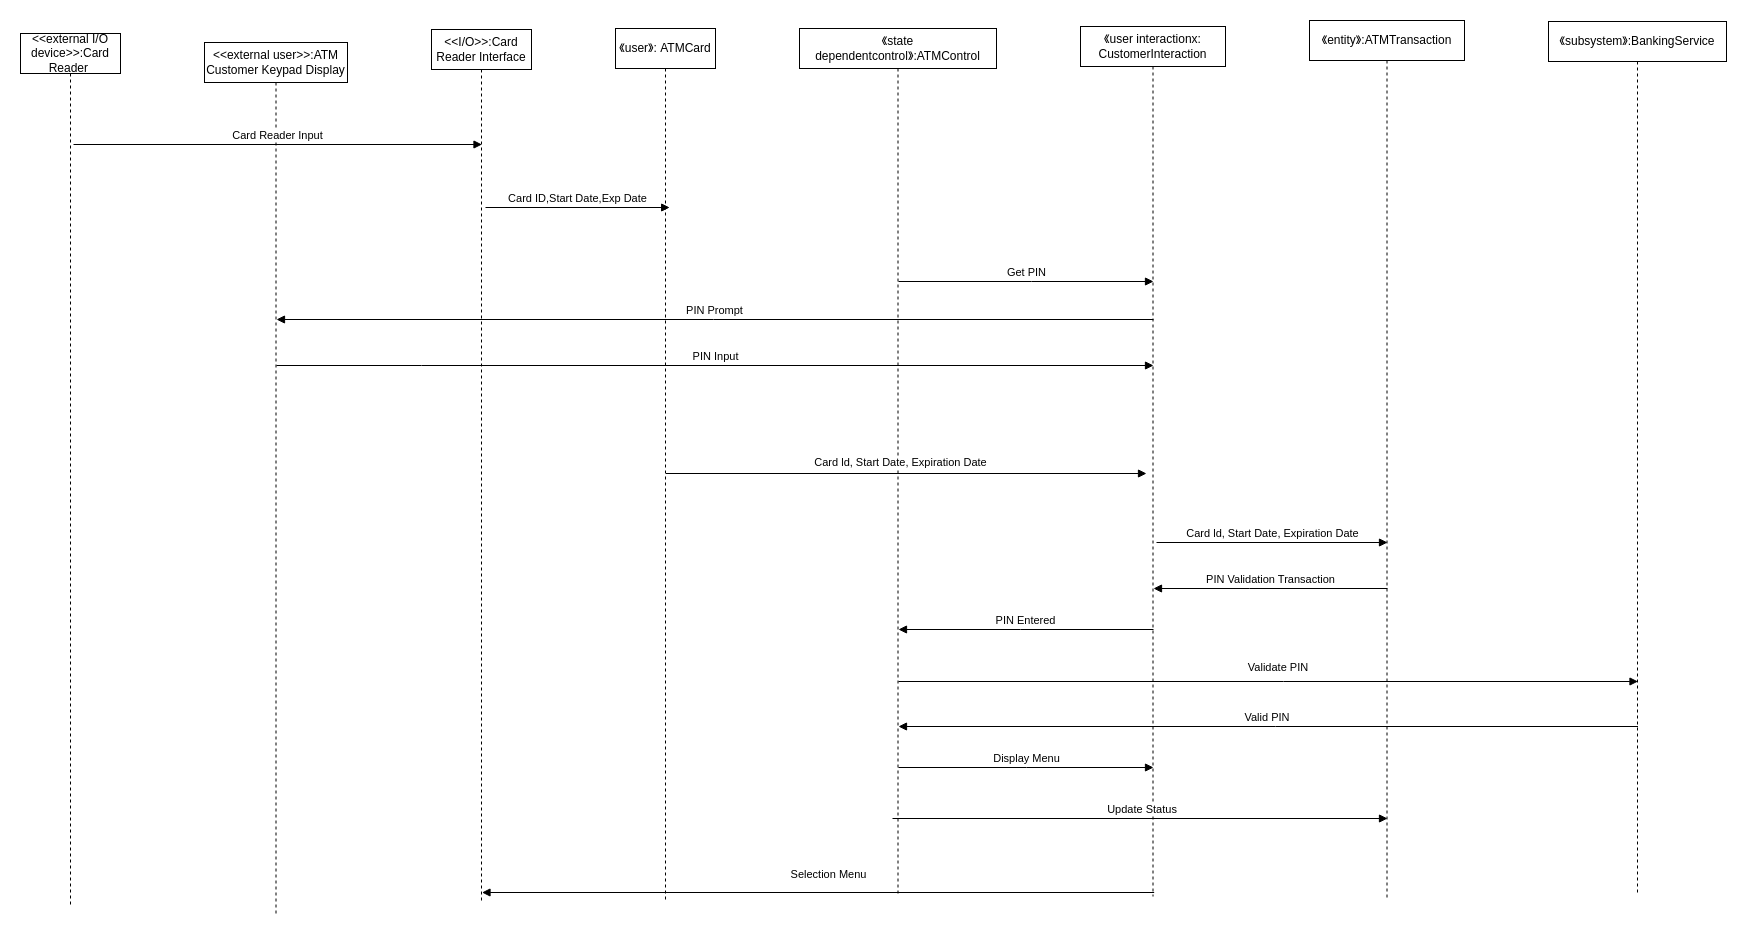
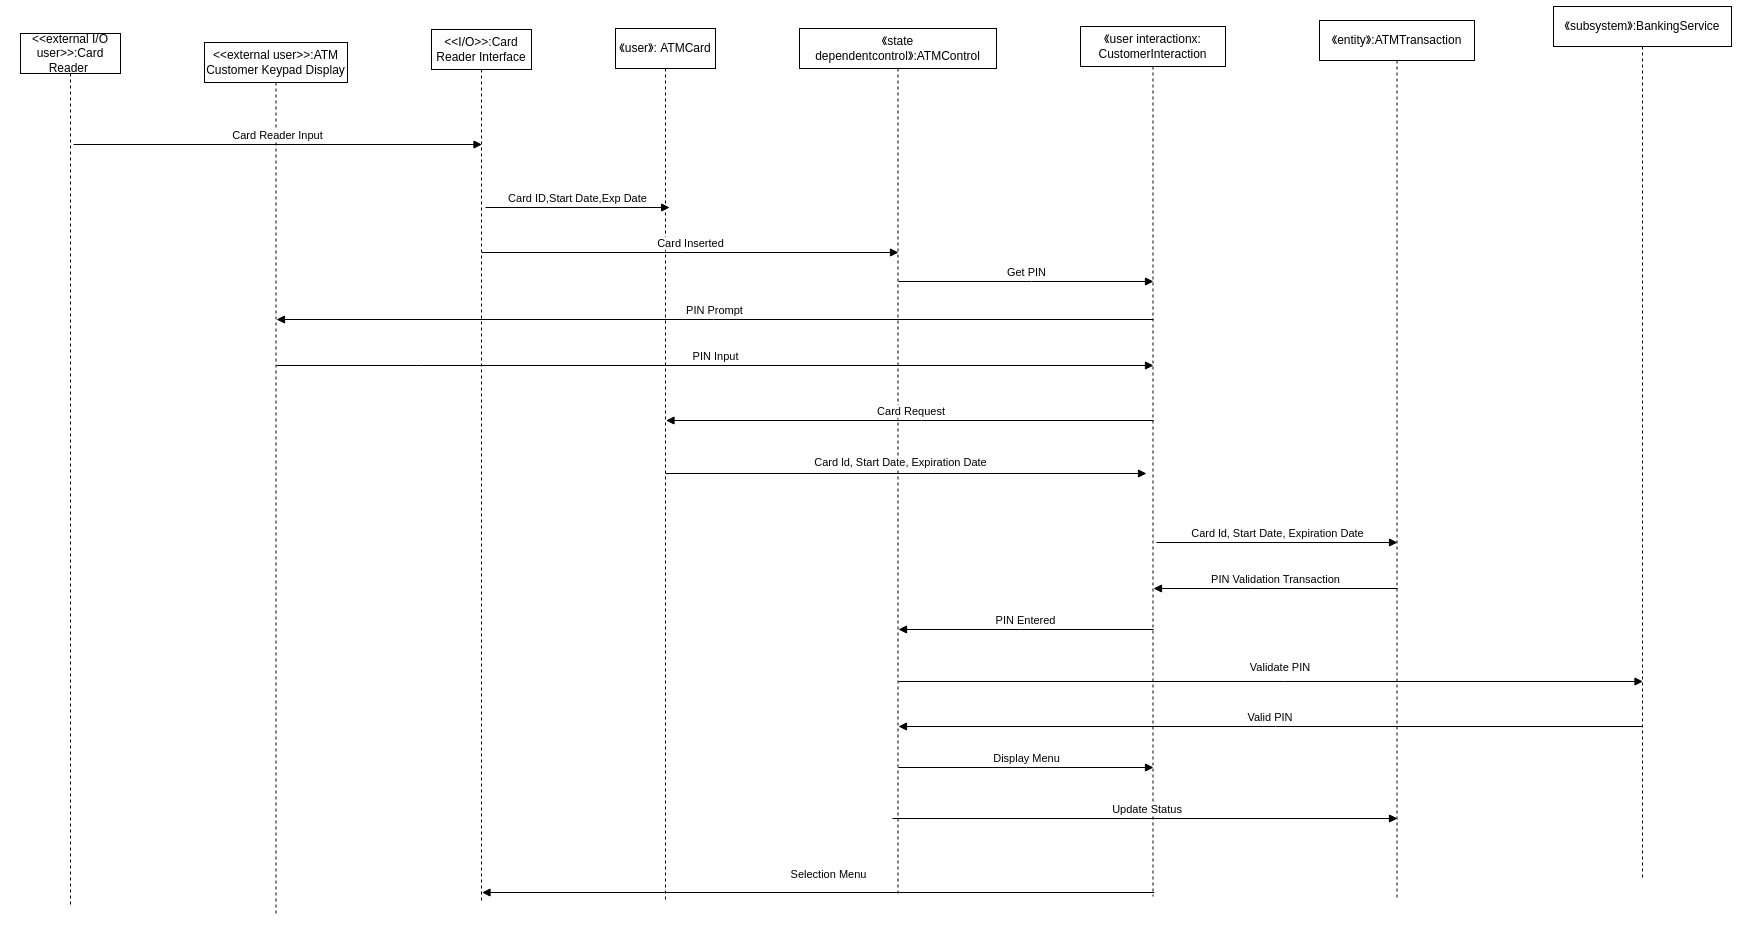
(71, 54) -> (71, 54)
none -> (687, 253)
none -> (912, 421)
(1638, 458) -> (1643, 443)
(1387, 459) -> (1397, 459)
